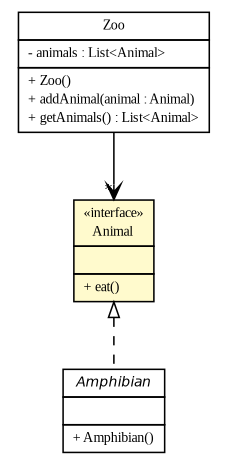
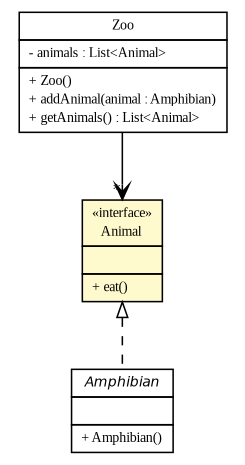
(112, 99) -> (123, 99)
